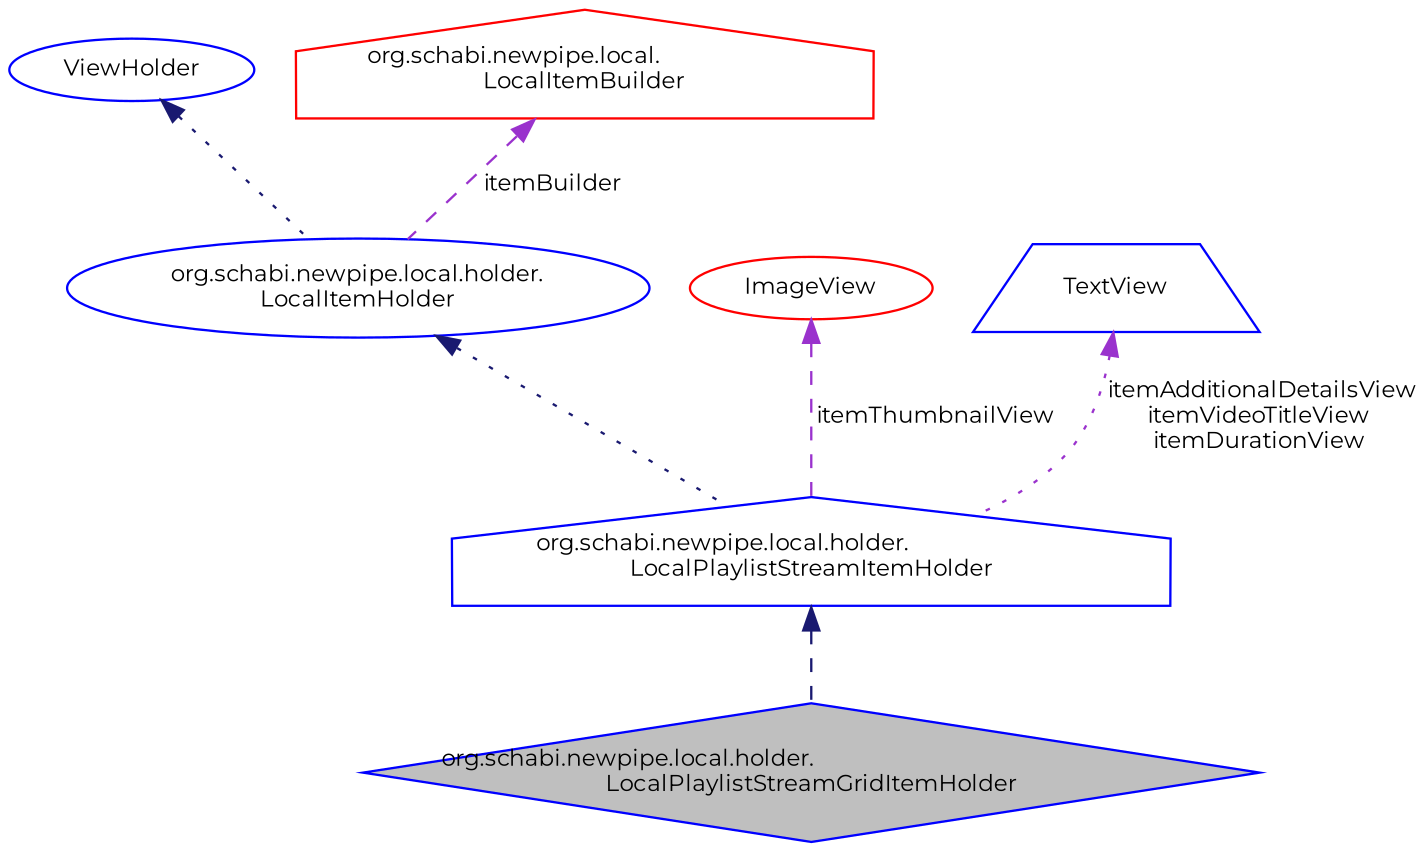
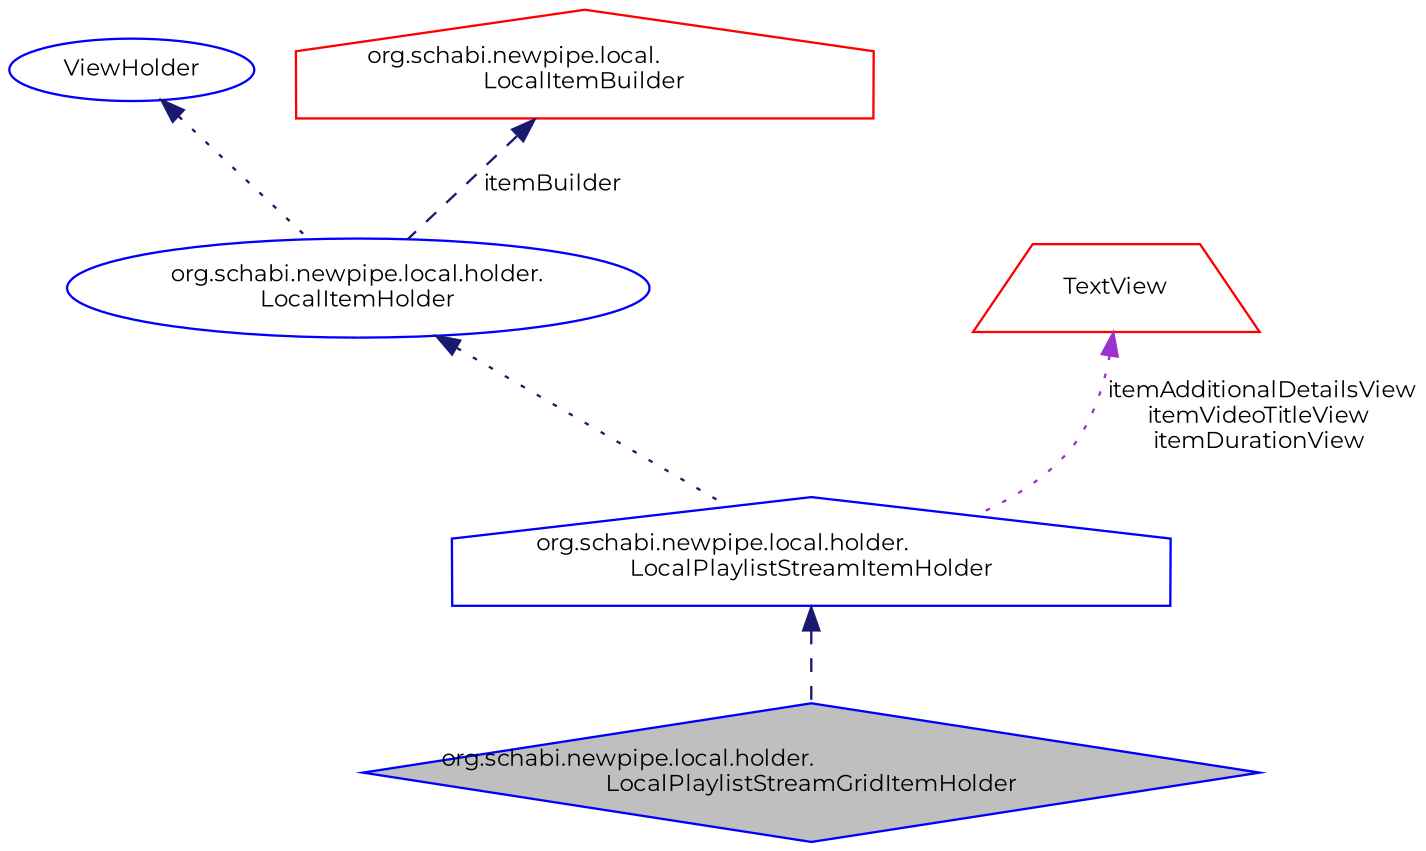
(462, 188) -> (462, 188)
(811, 288) -> none
(1116, 288) -> (1116, 288)
